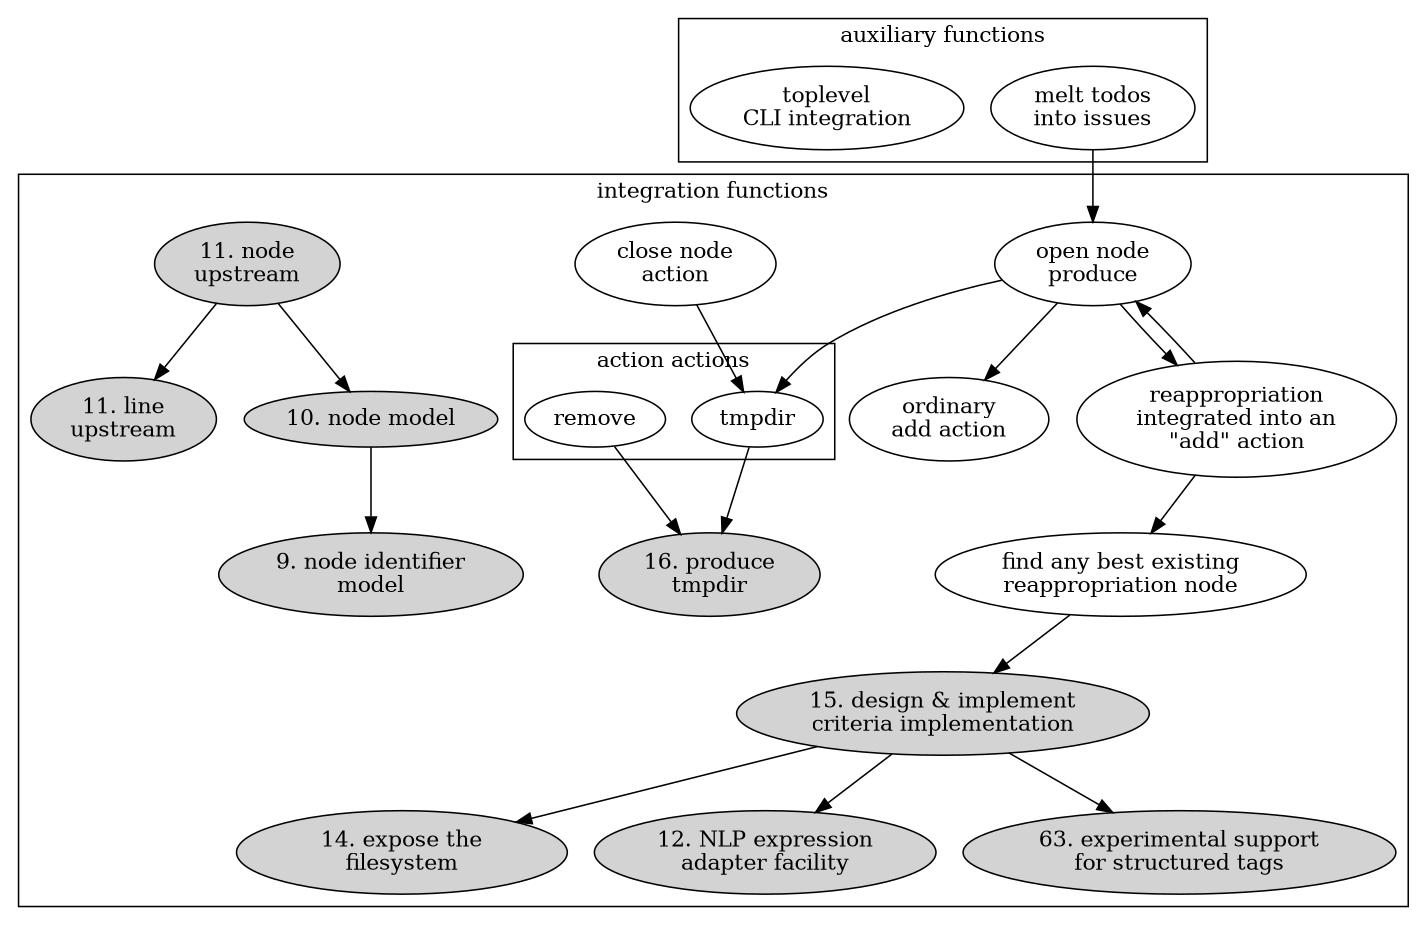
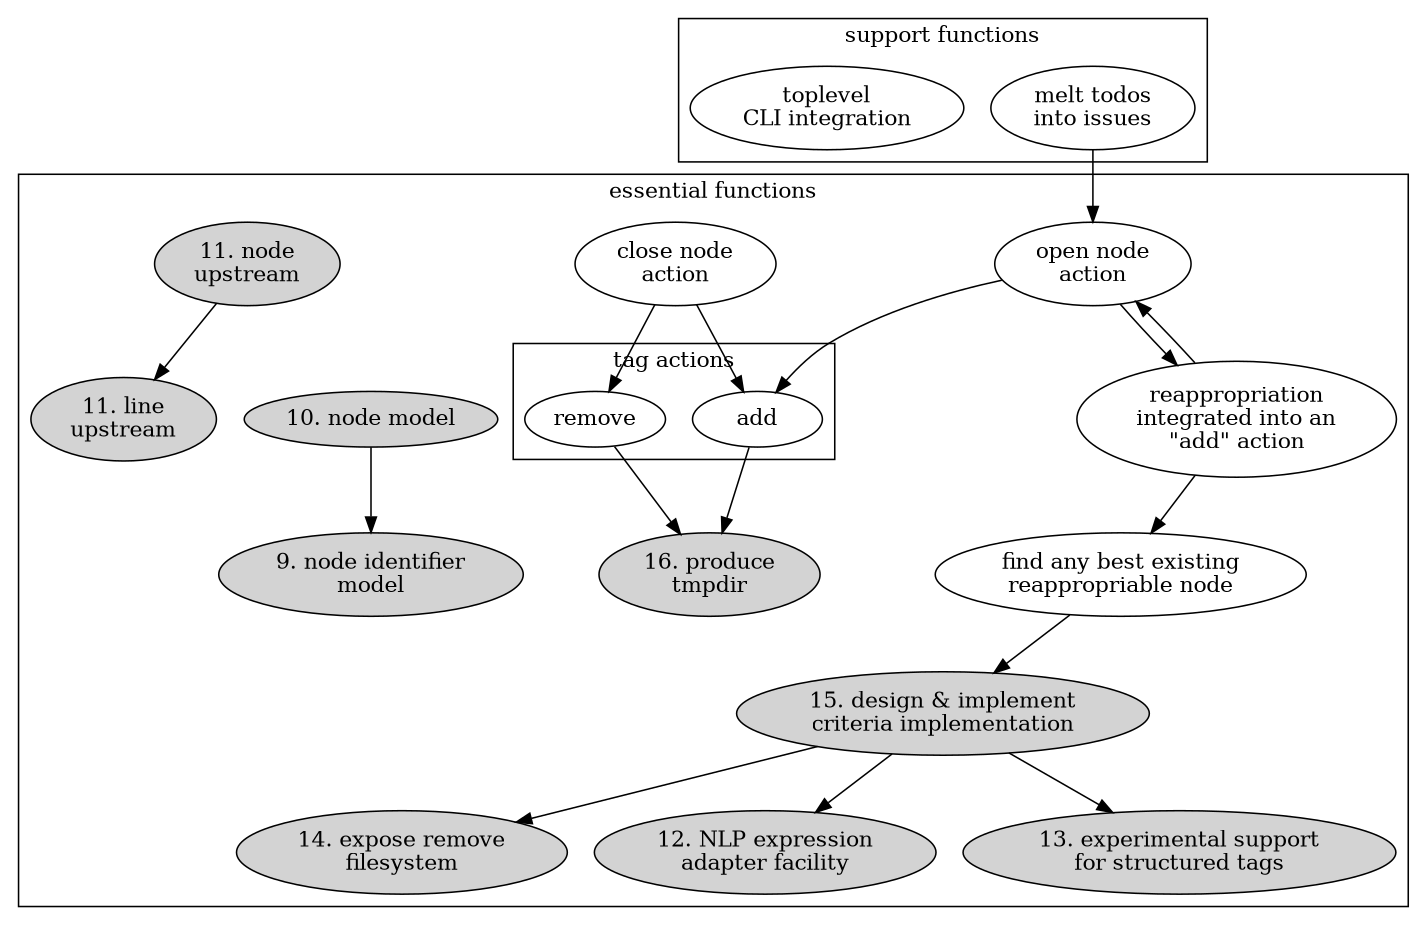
(943, 36) -> (943, 36)
(713, 192) -> (713, 192)
(1093, 264) -> (1093, 264)
none -> (639, 334)
(309, 341) -> none
(674, 361) -> (674, 361)
(757, 419) -> (757, 419)
(949, 419) -> none
(1121, 575) -> (1121, 575)
(402, 852) -> (402, 852)
(1179, 852) -> (1179, 852)
